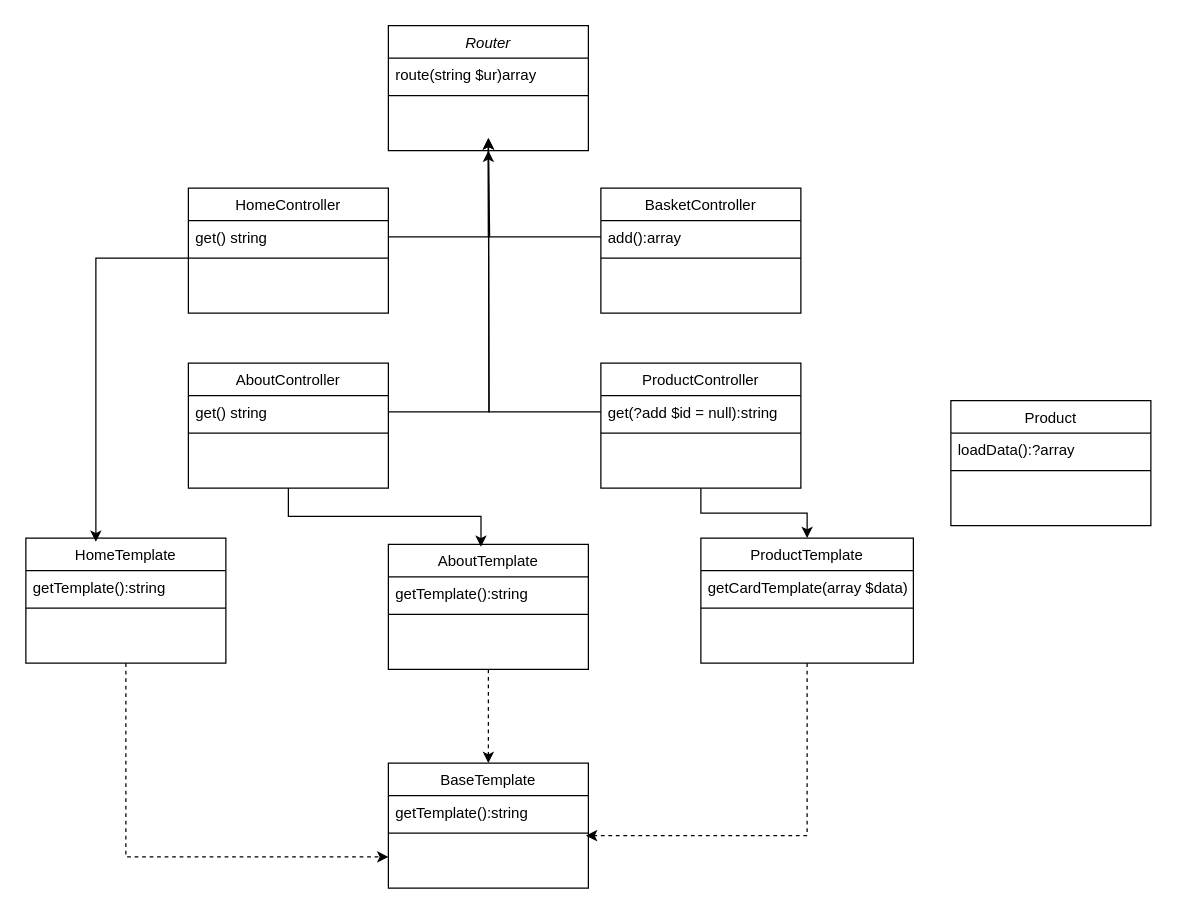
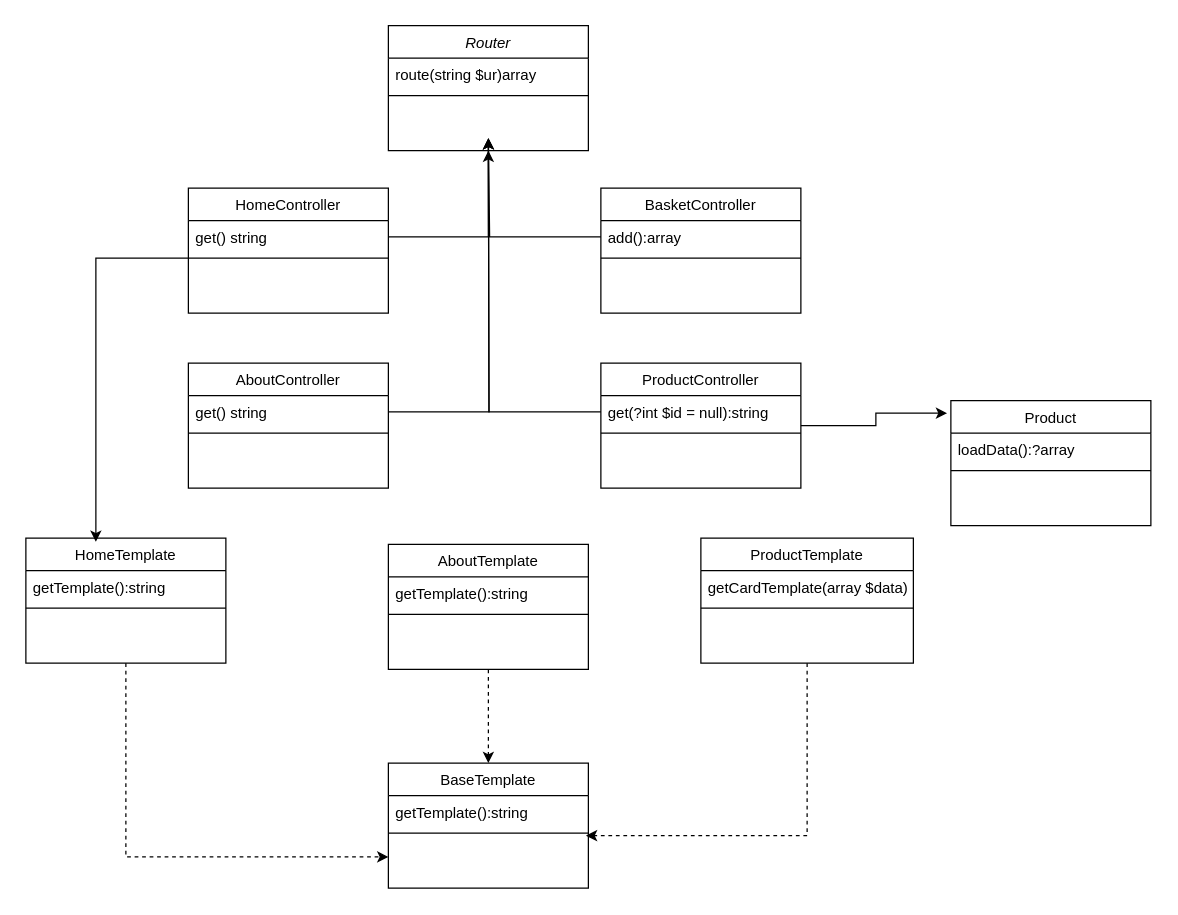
(705, 413) -> (703, 413)
none -> (876, 426)
(751, 513) -> none
(382, 516) -> none
